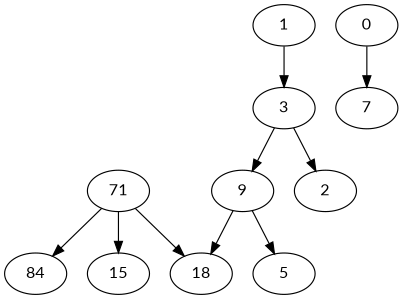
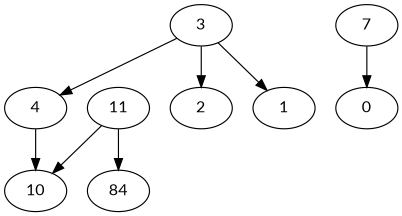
(284, 61) -> (238, 63)
(367, 61) -> (367, 61)
(118, 191) -> (118, 108)
(243, 191) -> (36, 108)
(118, 274) -> none
(201, 274) -> (36, 191)
(284, 274) -> none
